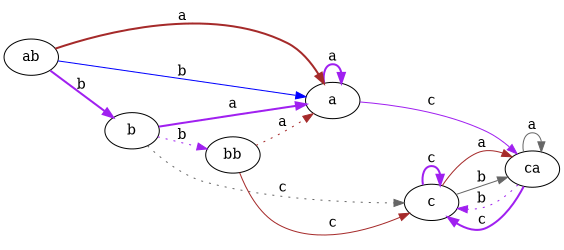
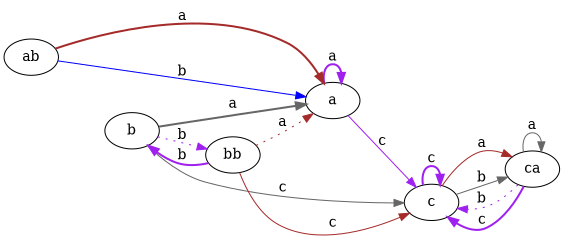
(77, 91) -> (181, 164)
(438, 114) -> (379, 148)
(227, 116) -> (227, 116)
(265, 194) -> (265, 194)
